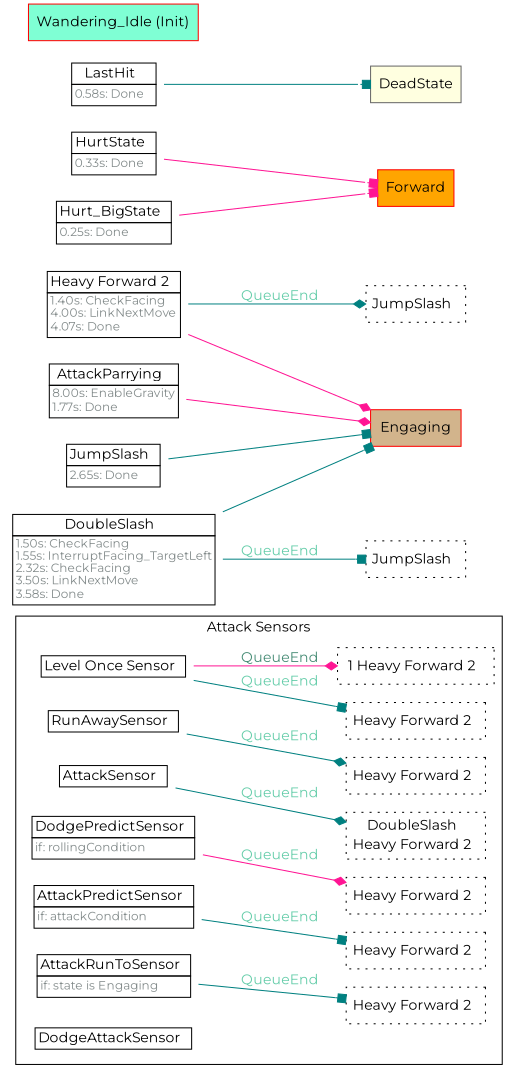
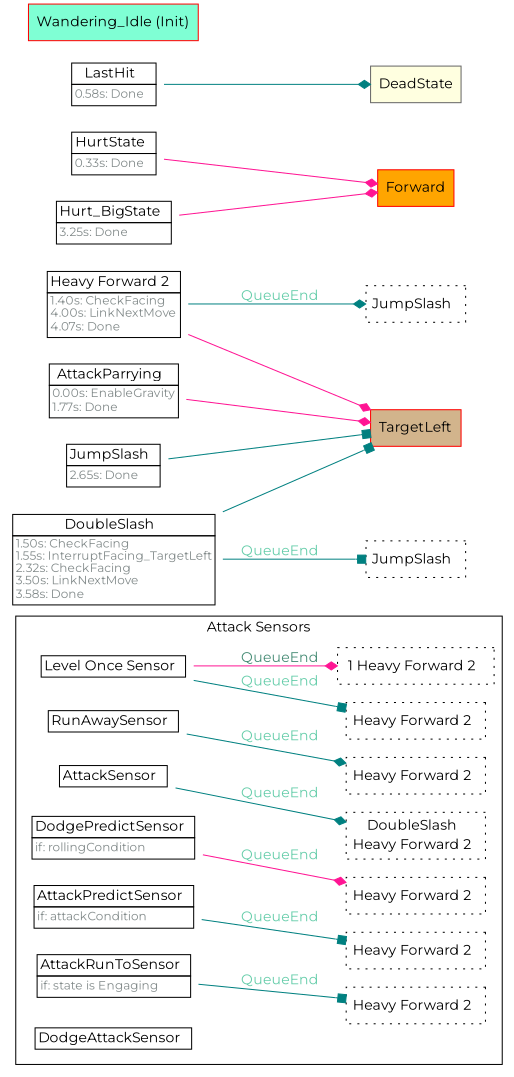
(261, 84) -> (261, 84)
(265, 171) -> (265, 171)
(272, 204) -> (272, 204)
(95, 232) -> (94, 232)
(114, 393) -> (114, 393)
(416, 428) -> (416, 428)
